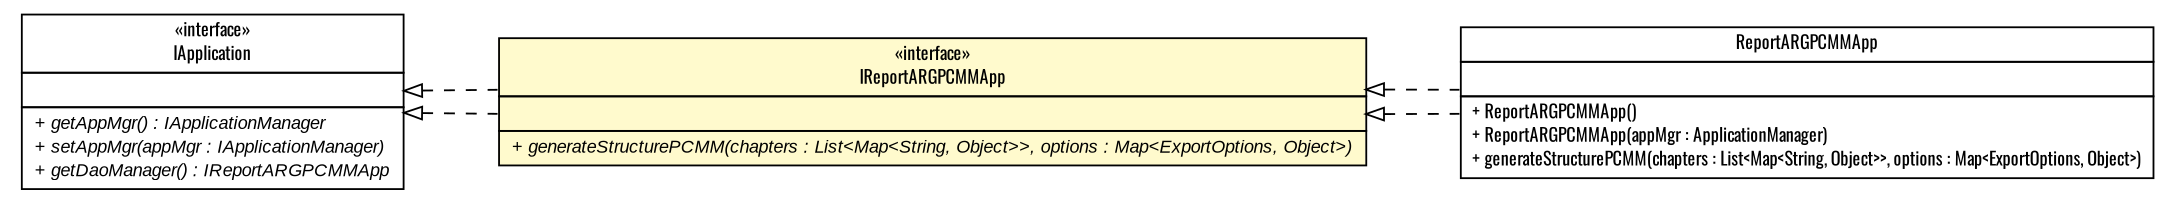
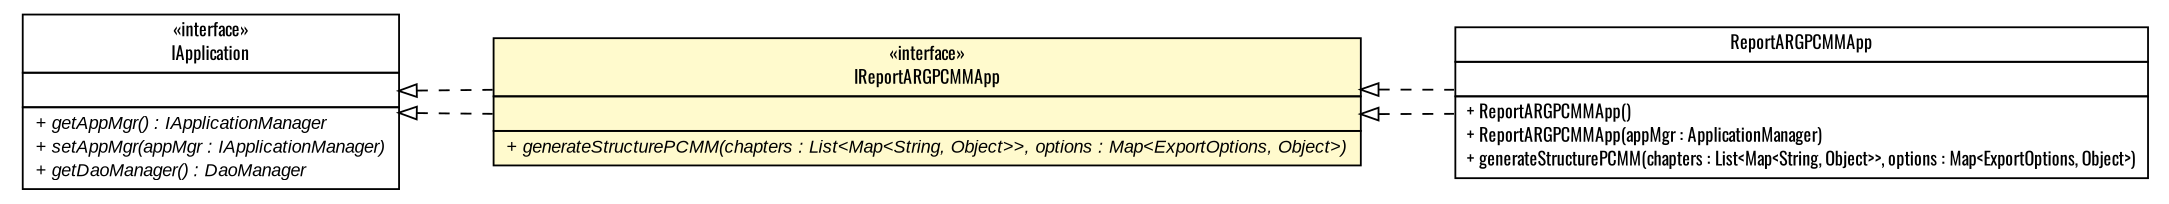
(213, 171) -> (171, 171)
